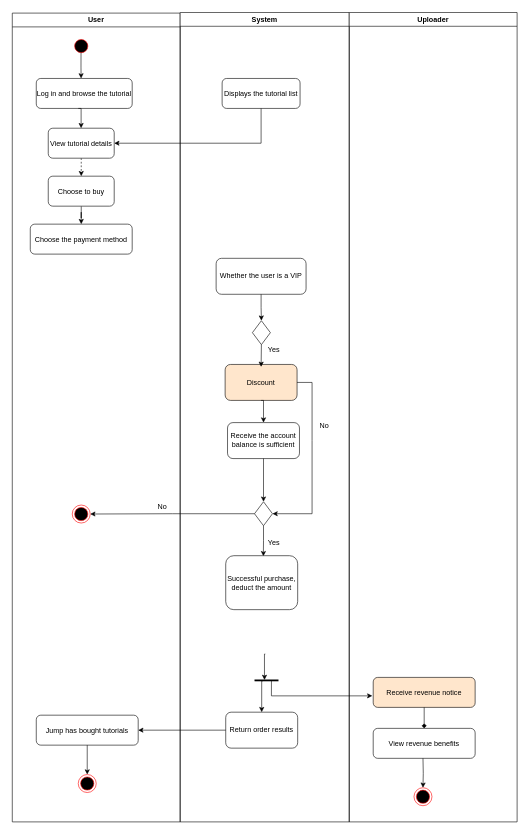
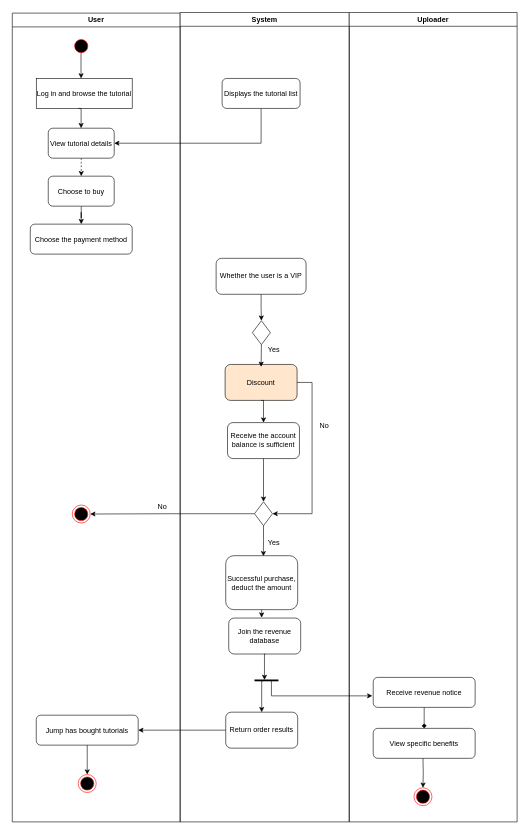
(84, 93) -> (84, 93)
none -> (262, 612)
none -> (265, 636)
(425, 693) -> (425, 693)
(424, 744) -> (424, 744)
